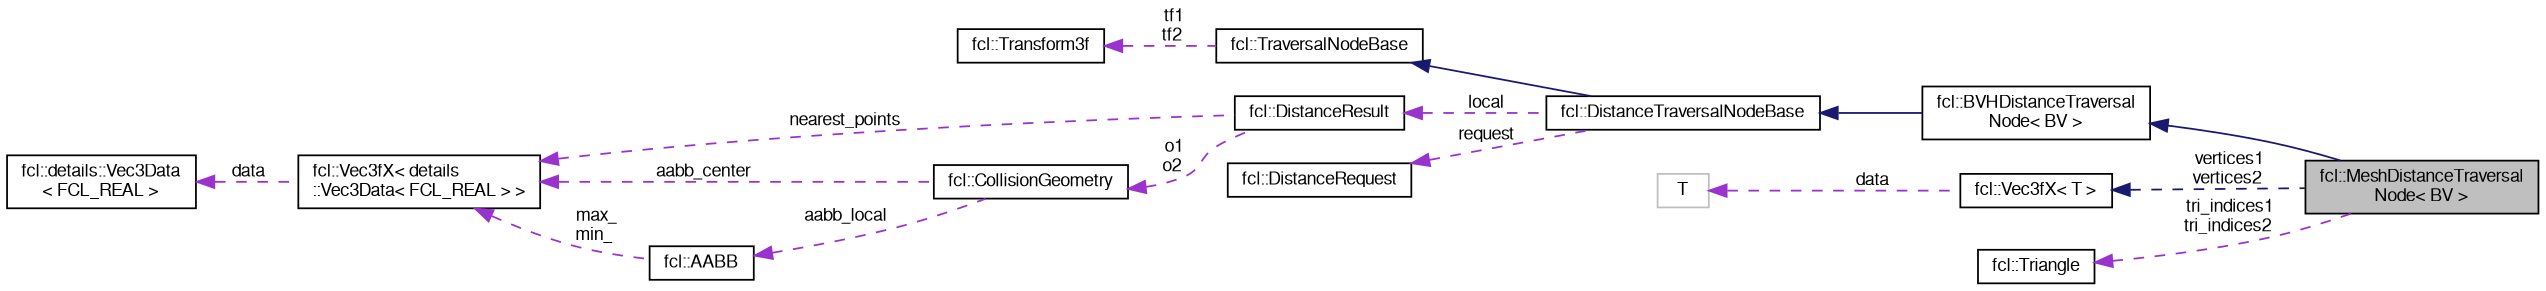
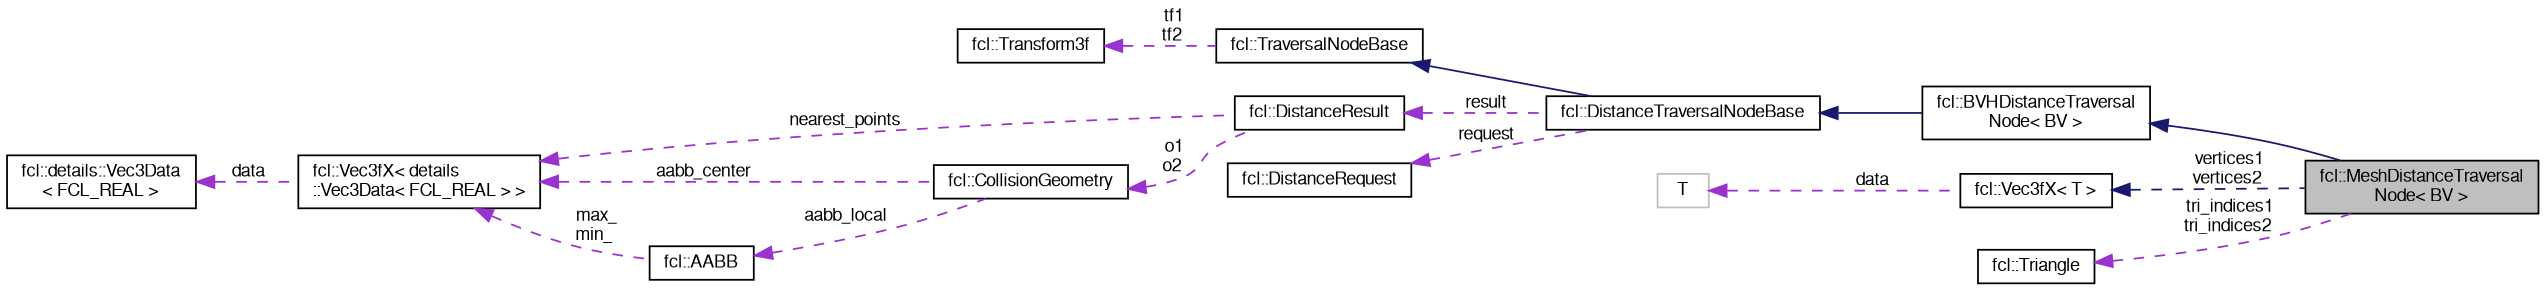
(1485, 103) -> (1485, 103)
